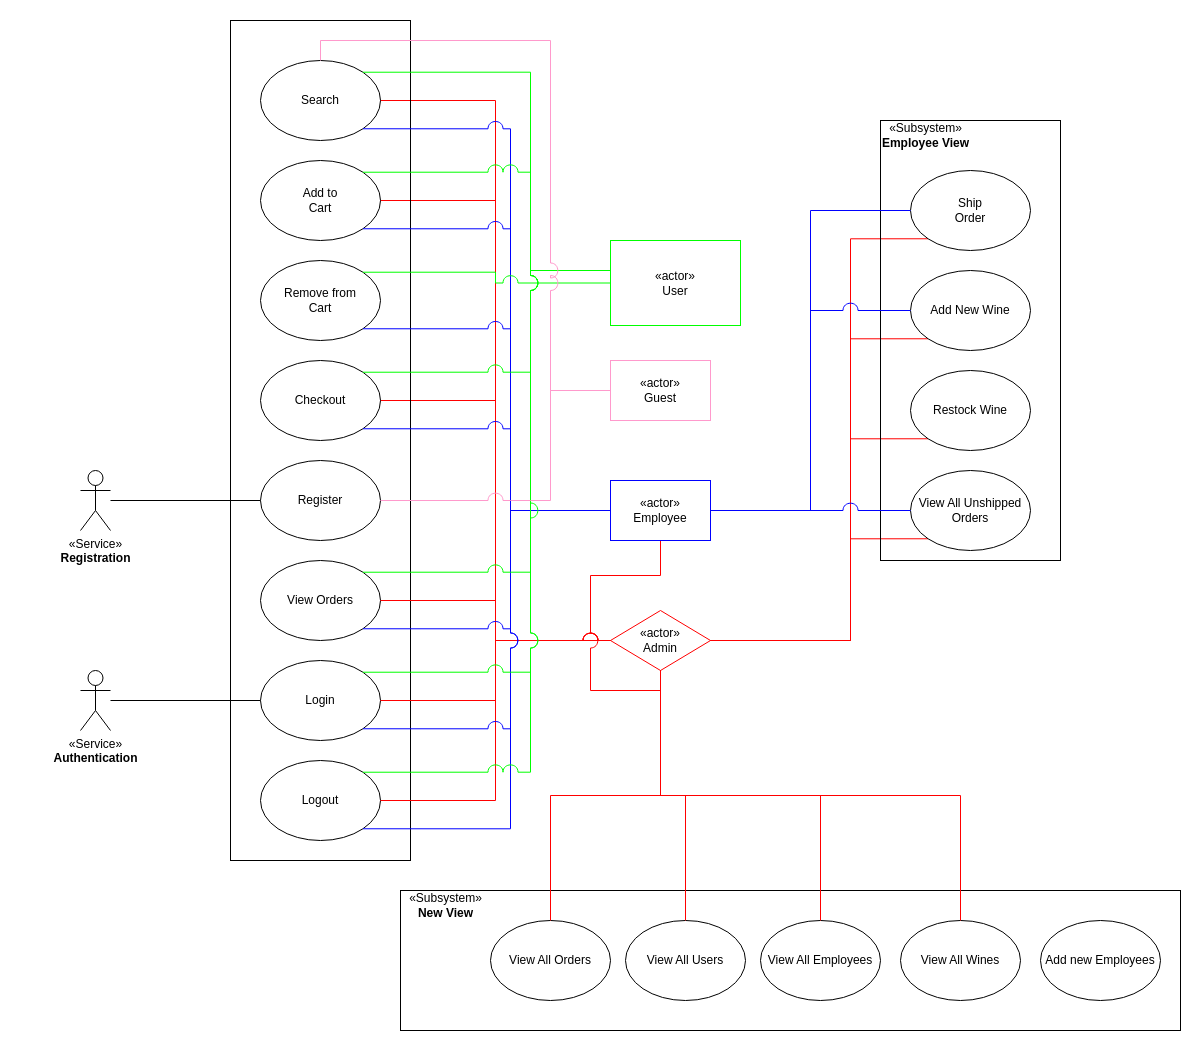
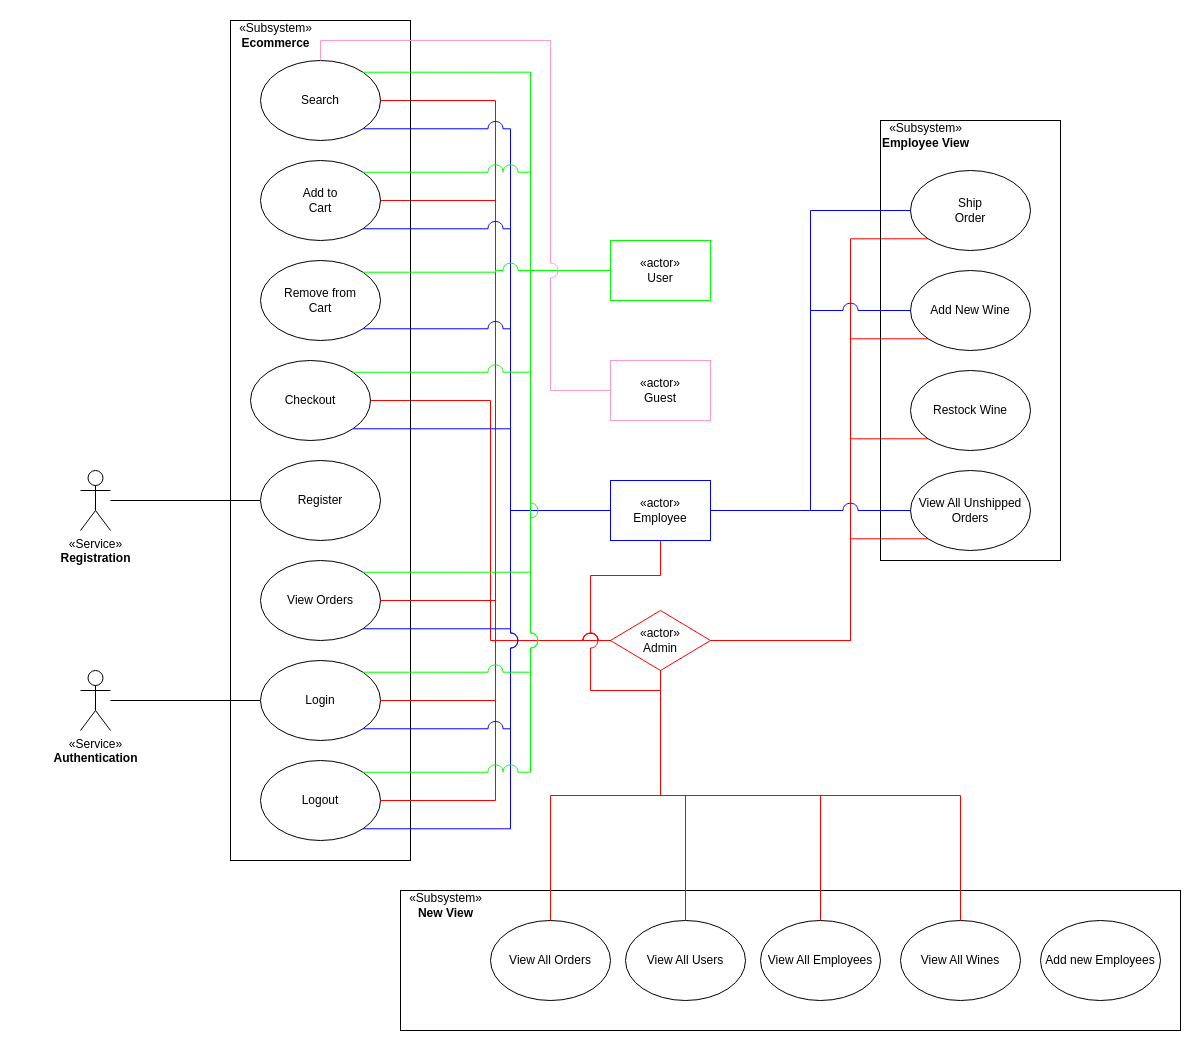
none -> (276, 36)
(676, 283) -> (661, 271)
(321, 401) -> (311, 401)
(488, 498) -> none
